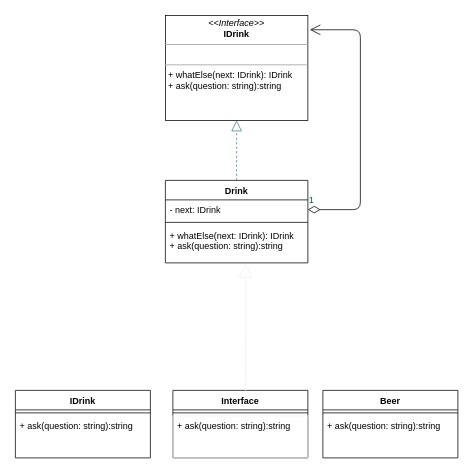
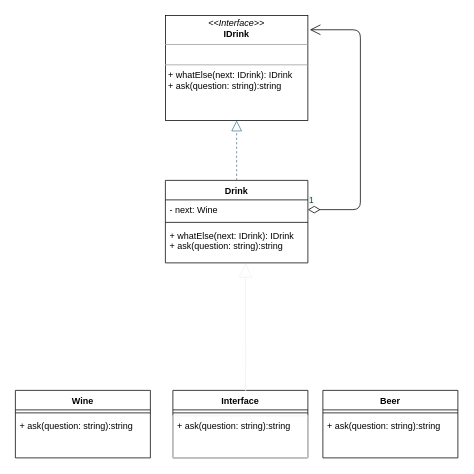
(200, 210) -> (195, 210)
(83, 401) -> (83, 401)
